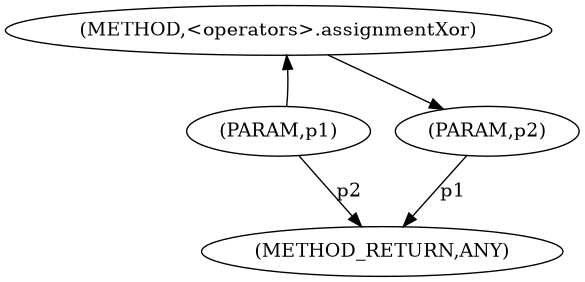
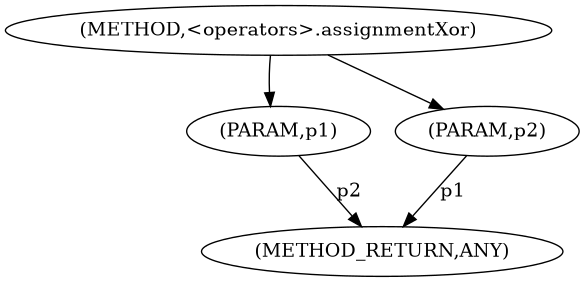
(288, 88) -> (269, 74)
